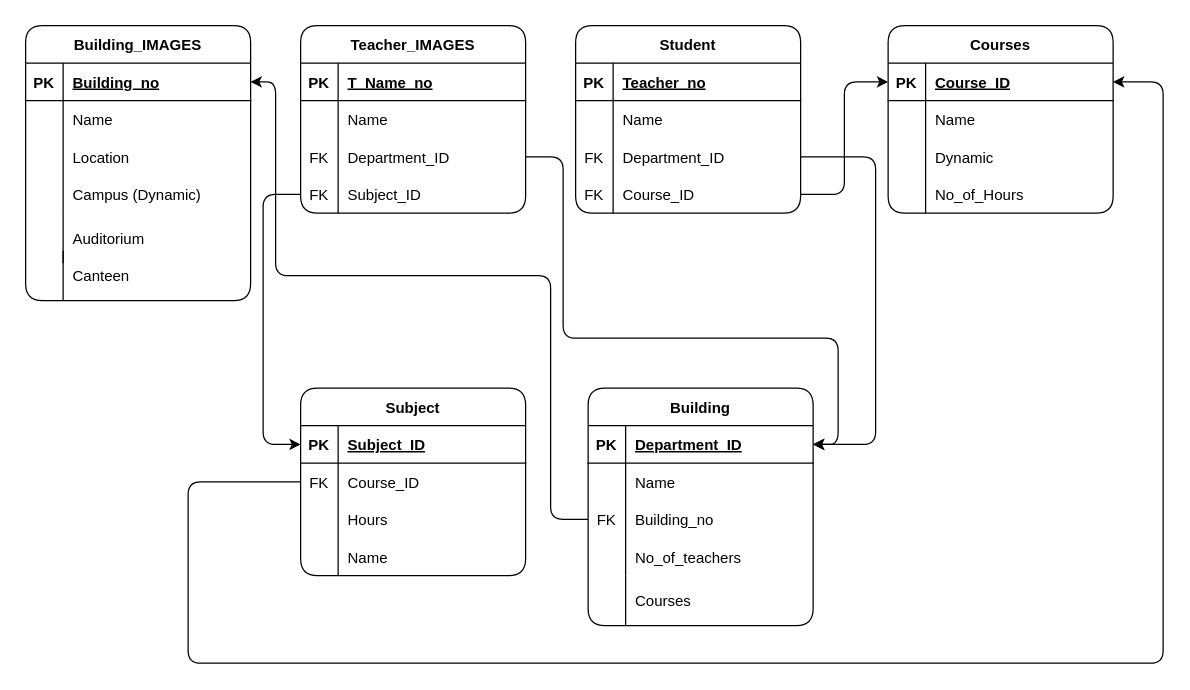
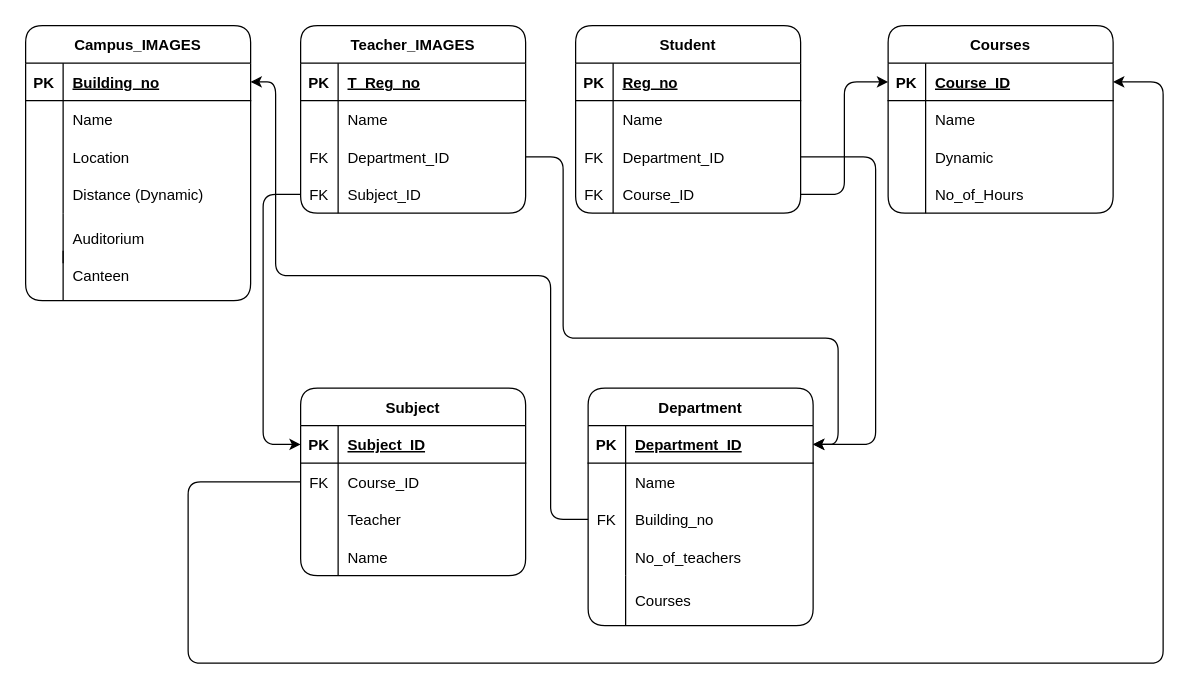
(138, 45) -> (138, 45)
(385, 83) -> (381, 83)
(665, 83) -> (648, 83)
(136, 195) -> (142, 195)
(700, 408) -> (700, 408)
(369, 520) -> (377, 520)
